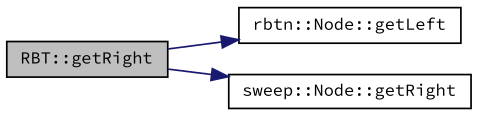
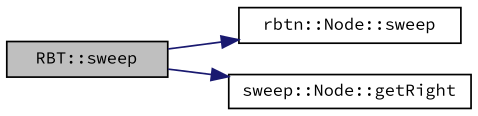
(350, 25) -> (350, 25)
(87, 59) -> (87, 59)
